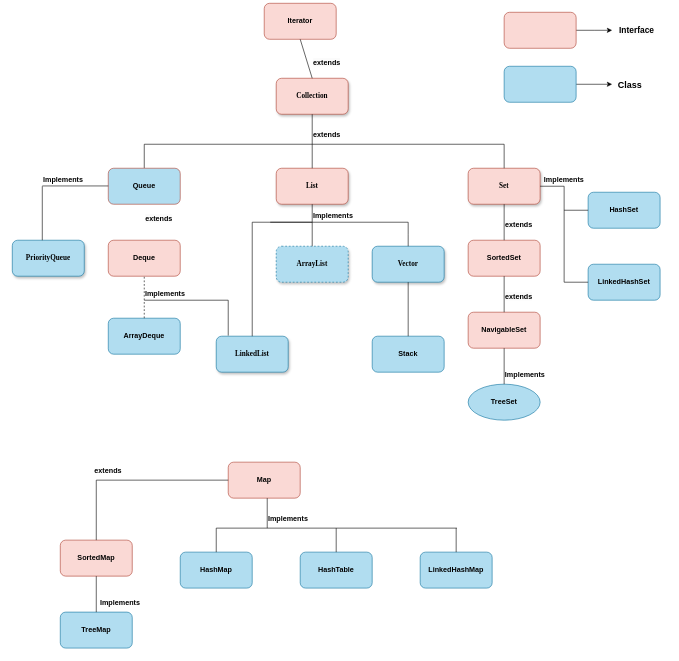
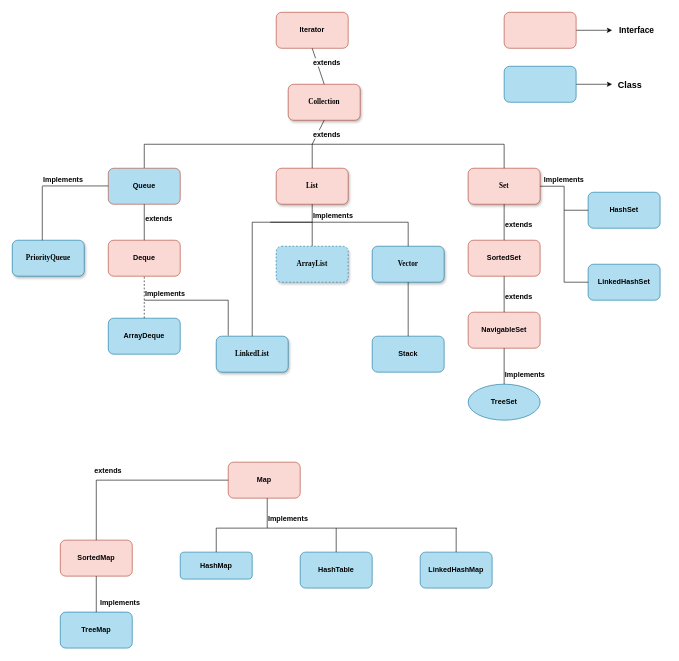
(300, 21) -> (312, 30)
(312, 96) -> (324, 102)
none -> (144, 222)
(216, 570) -> (216, 566)
